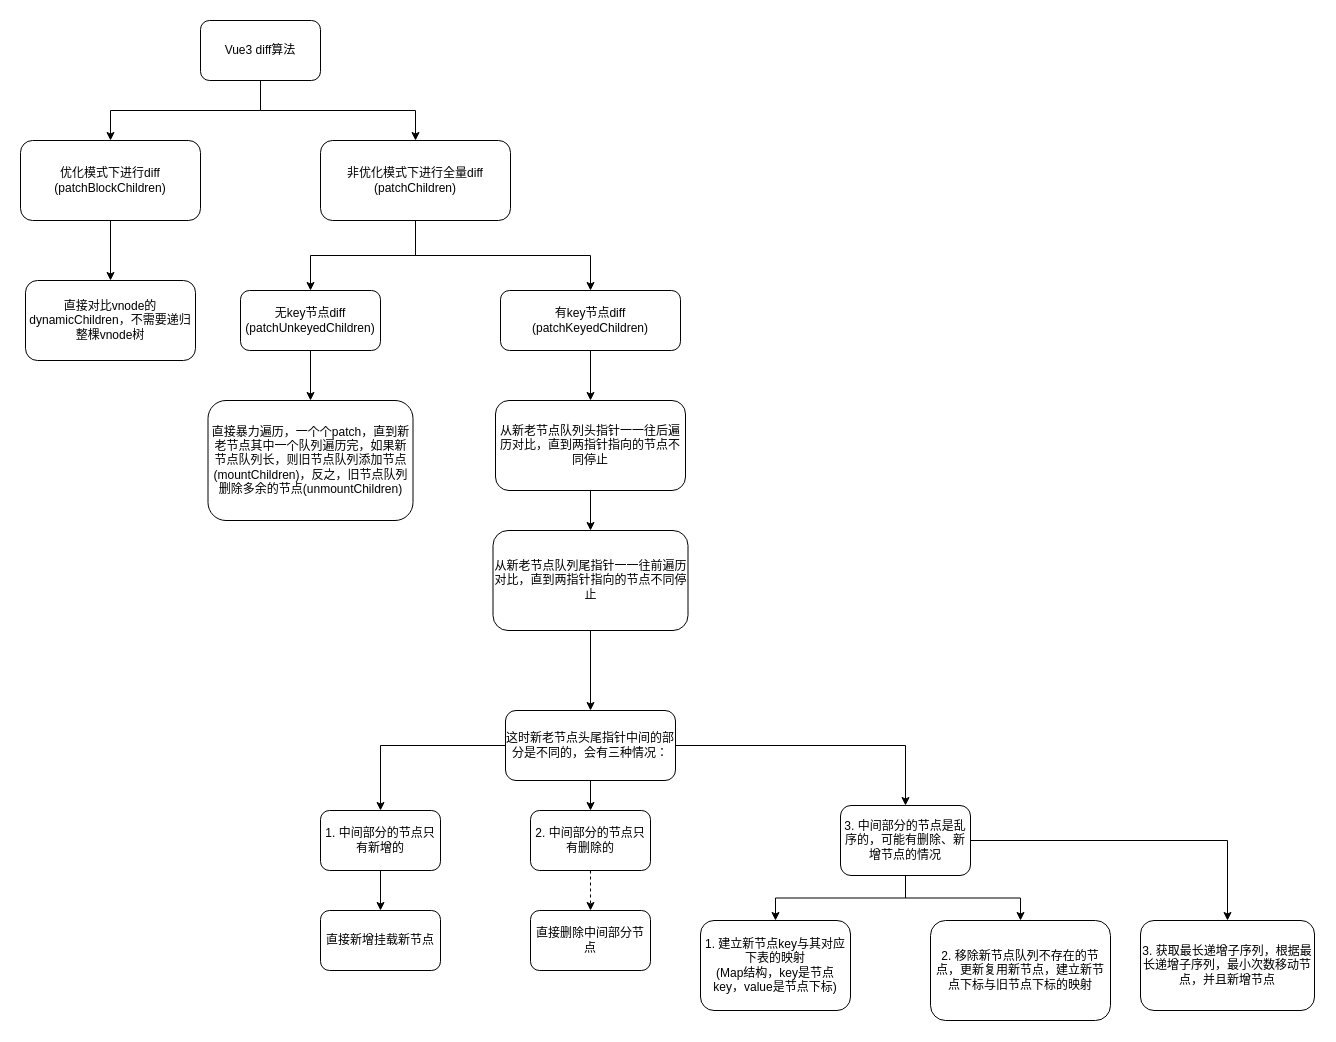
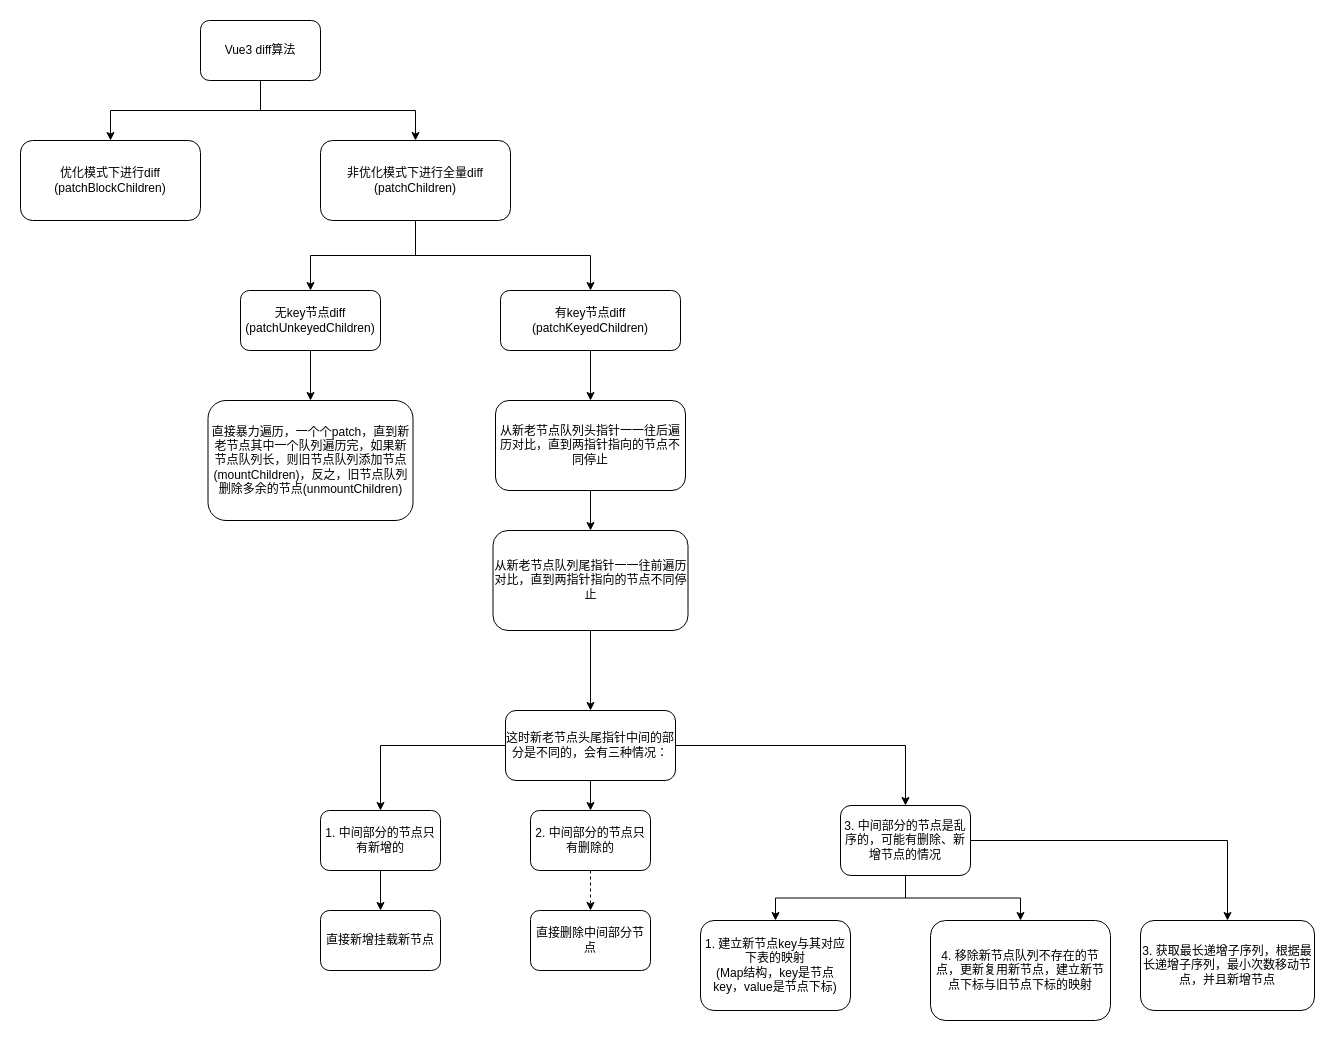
(111, 247) -> none
(111, 321) -> none
(1021, 971) -> (1021, 971)
